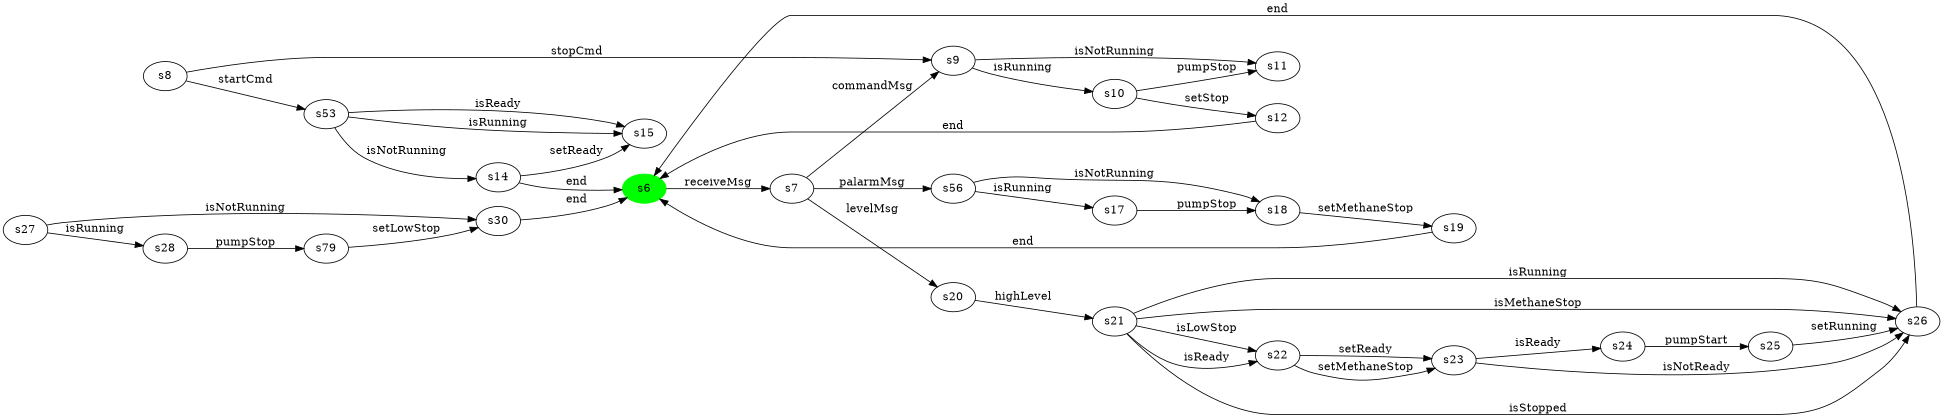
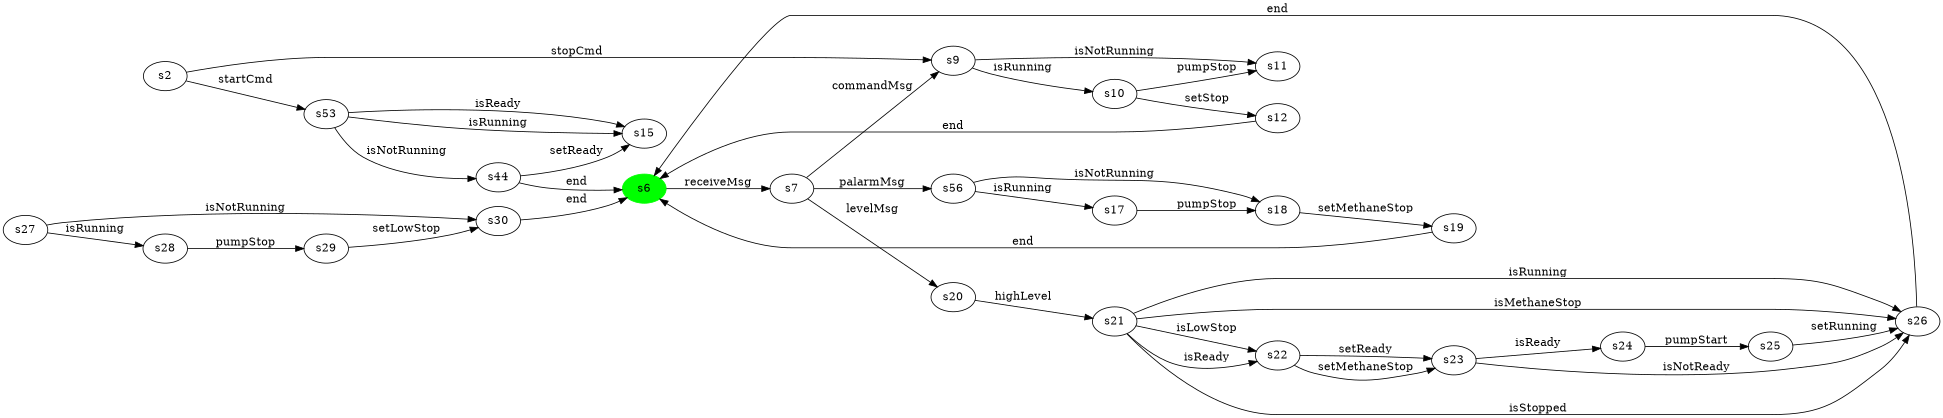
(165, 76) -> (165, 76)
(498, 177) -> (498, 177)
(326, 249) -> (326, 249)
